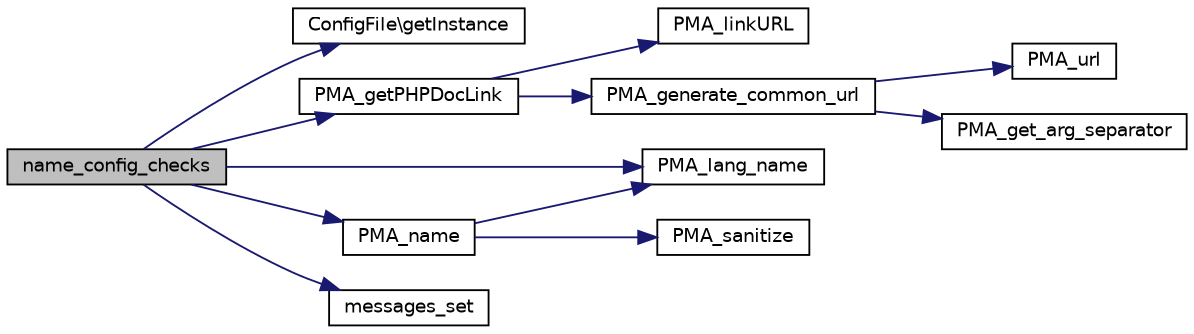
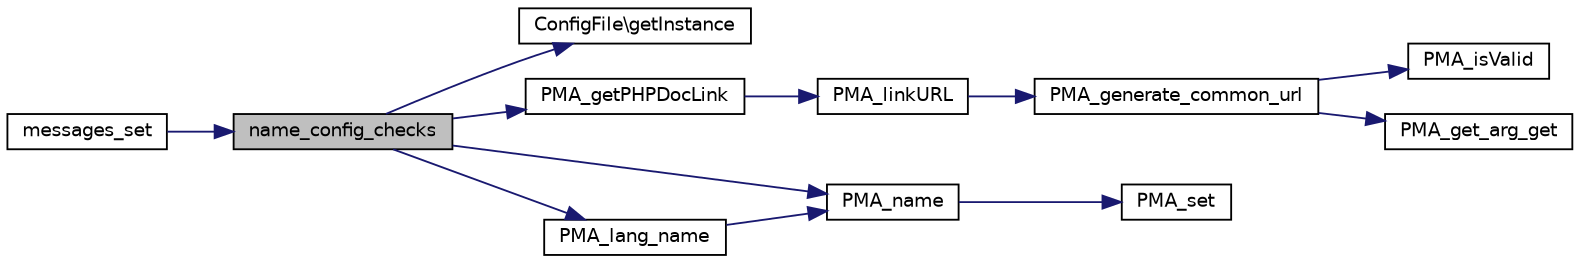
(1064, 61) -> (1479, 61)
(545, 96) -> (992, 96)
(1064, 132) -> (1479, 132)
(554, 206) -> (767, 219)
(733, 237) -> (1176, 202)
(230, 240) -> (191, 132)
